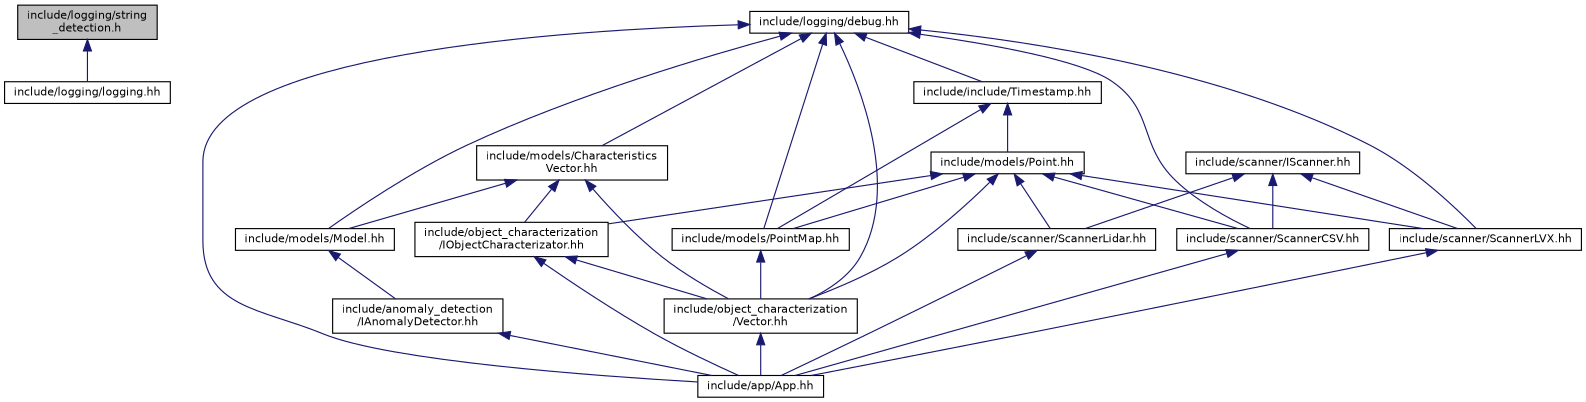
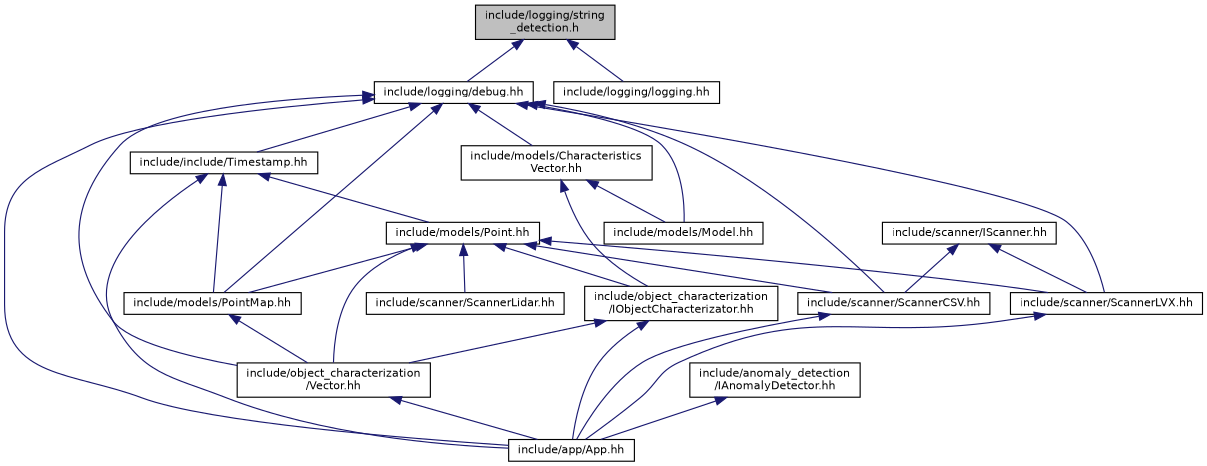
none -> (491, 64)
(1167, 201) -> none
(655, 251) -> none
(367, 278) -> none
(904, 316) -> (211, 392)
